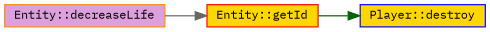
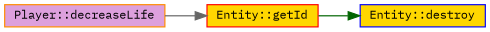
(85, 16) -> (85, 16)
(423, 16) -> (423, 16)
